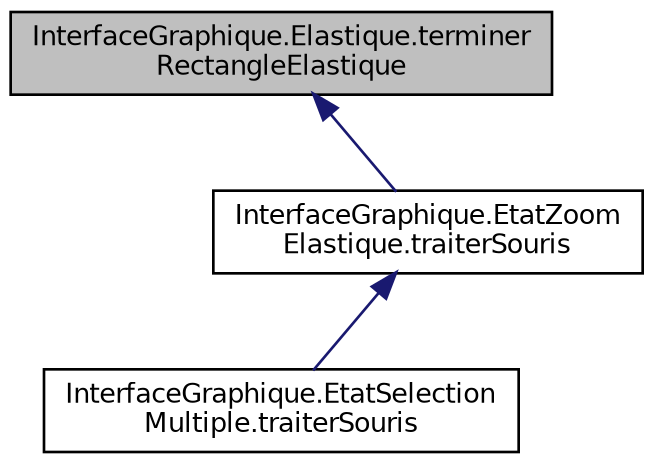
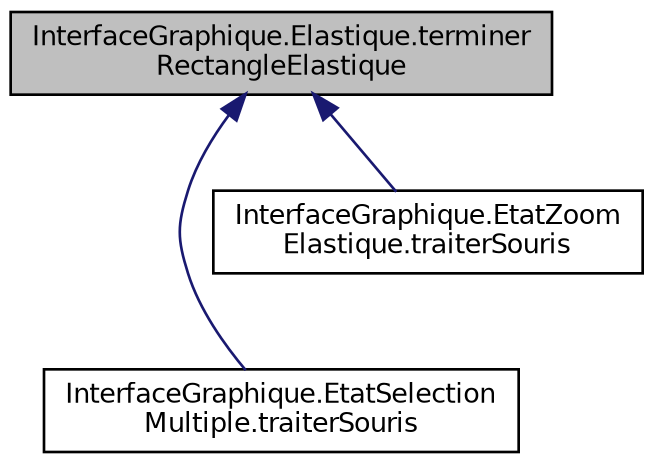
(346, 332) -> (181, 246)
